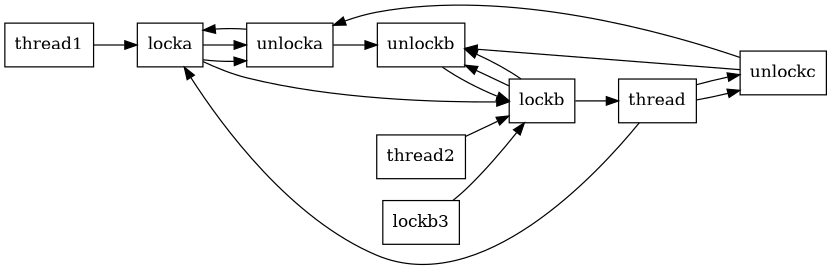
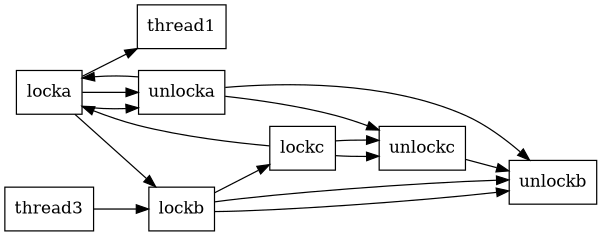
(544, 11) -> (297, 107)
(109, 45) -> (104, 65)
(469, 83) -> none
(657, 101) -> (303, 148)
(421, 157) -> none
(421, 222) -> (49, 209)
